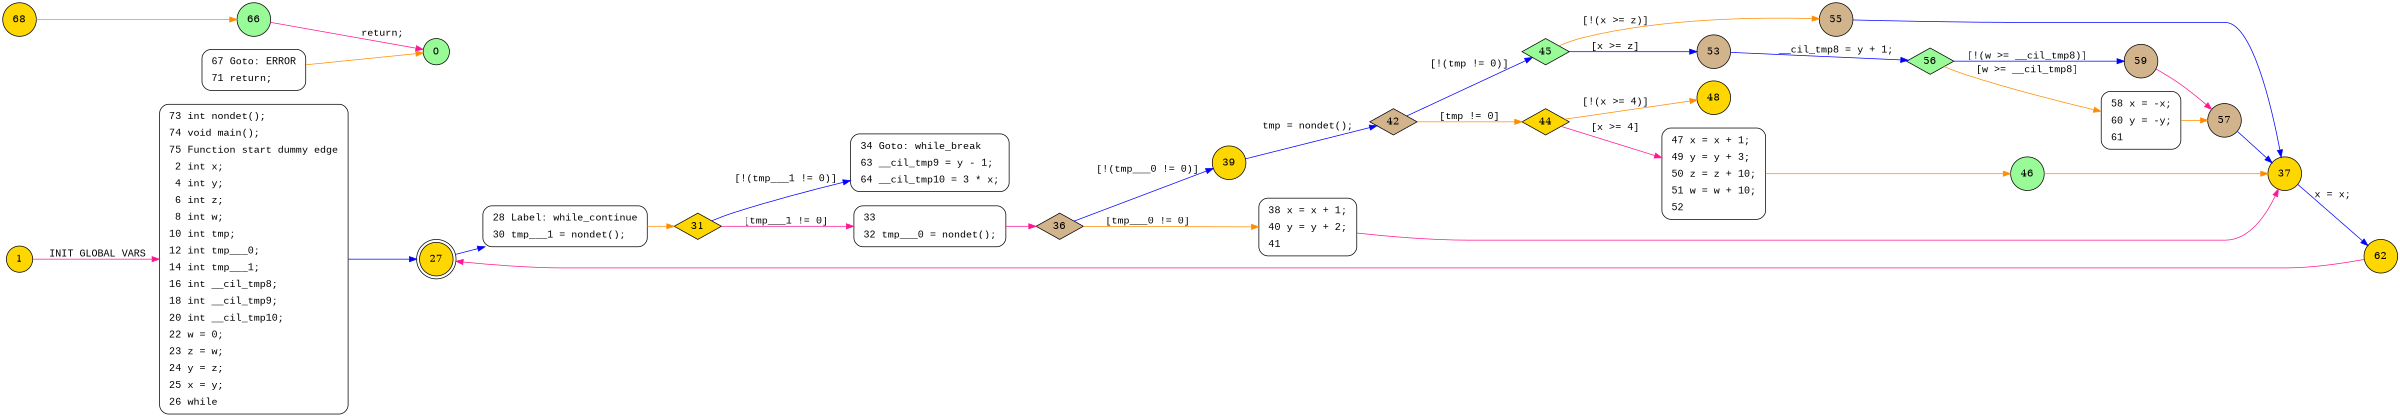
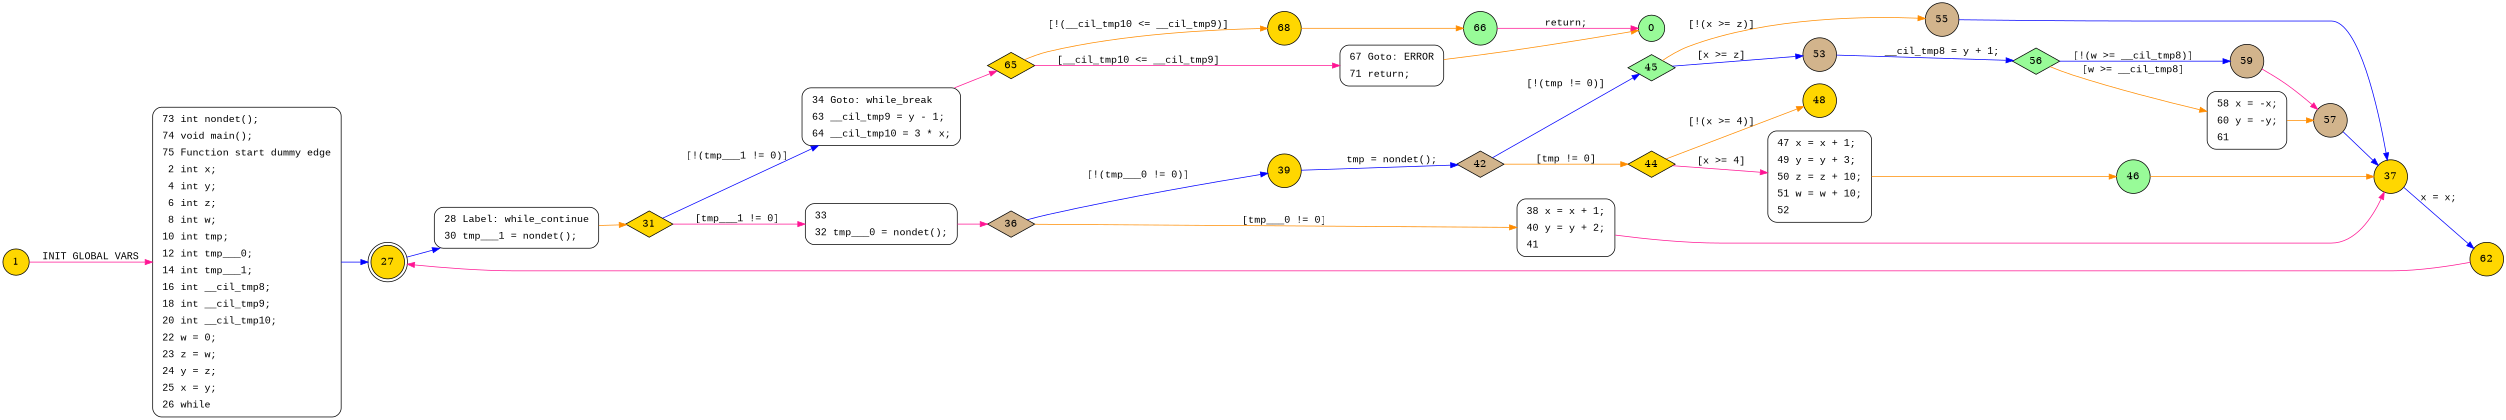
none -> (1011, 66)
